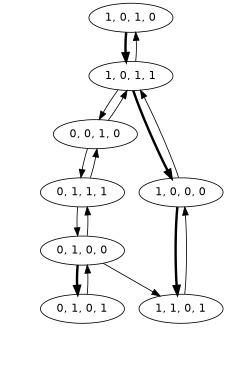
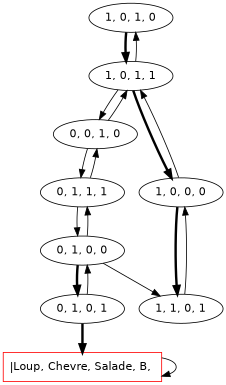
none -> (82, 367)
